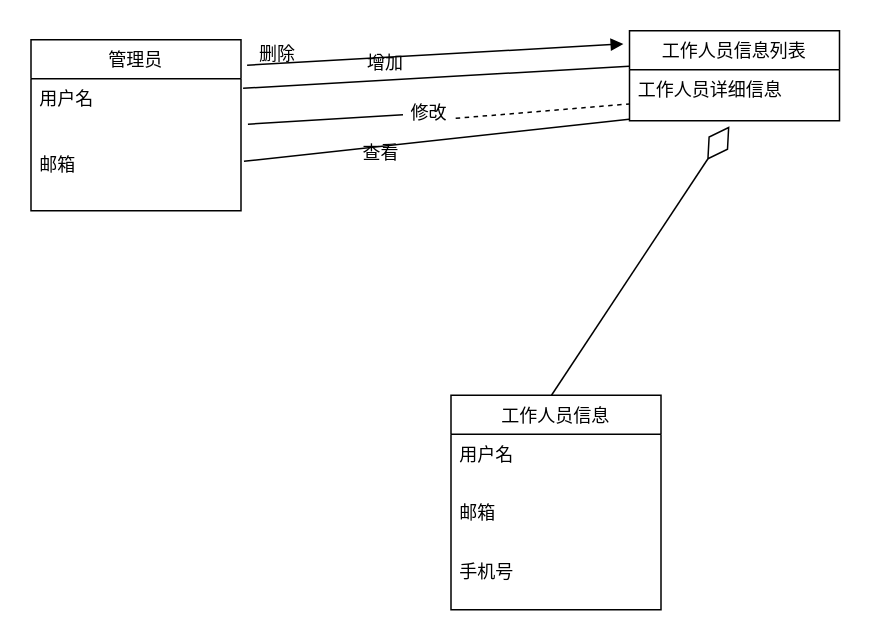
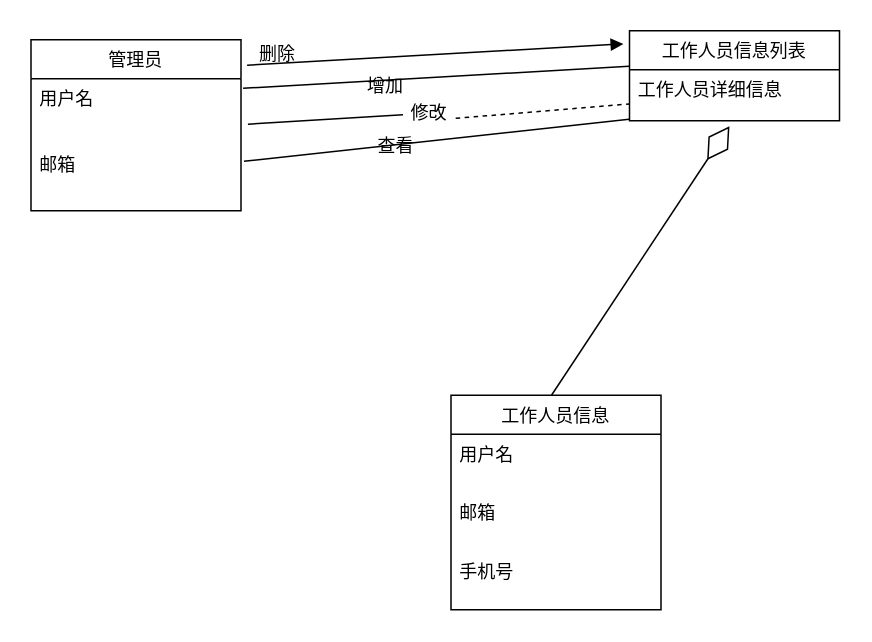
(385, 64) -> (385, 86)
(380, 154) -> (395, 146)
